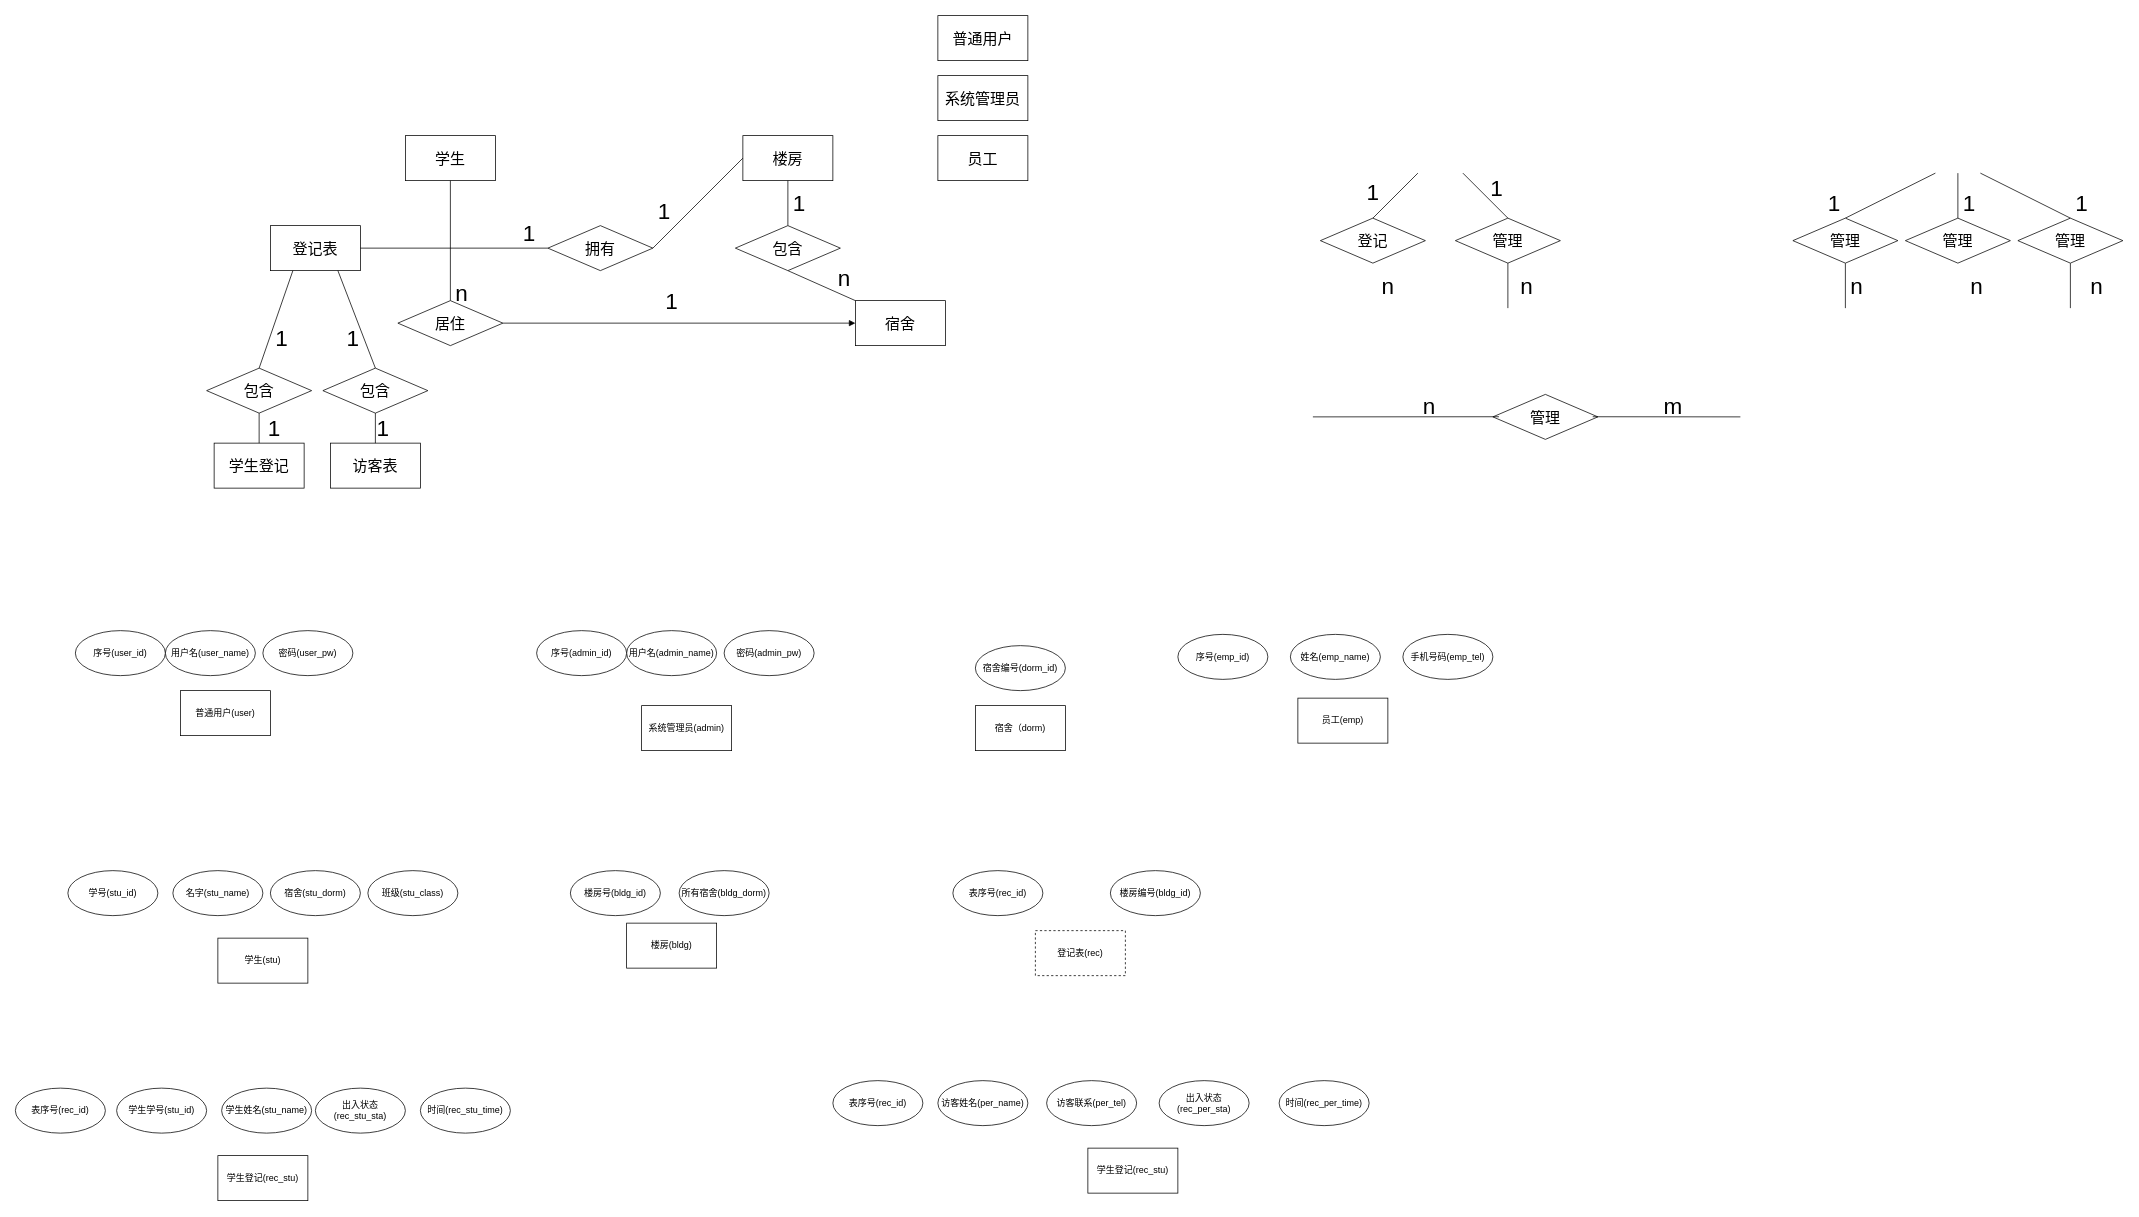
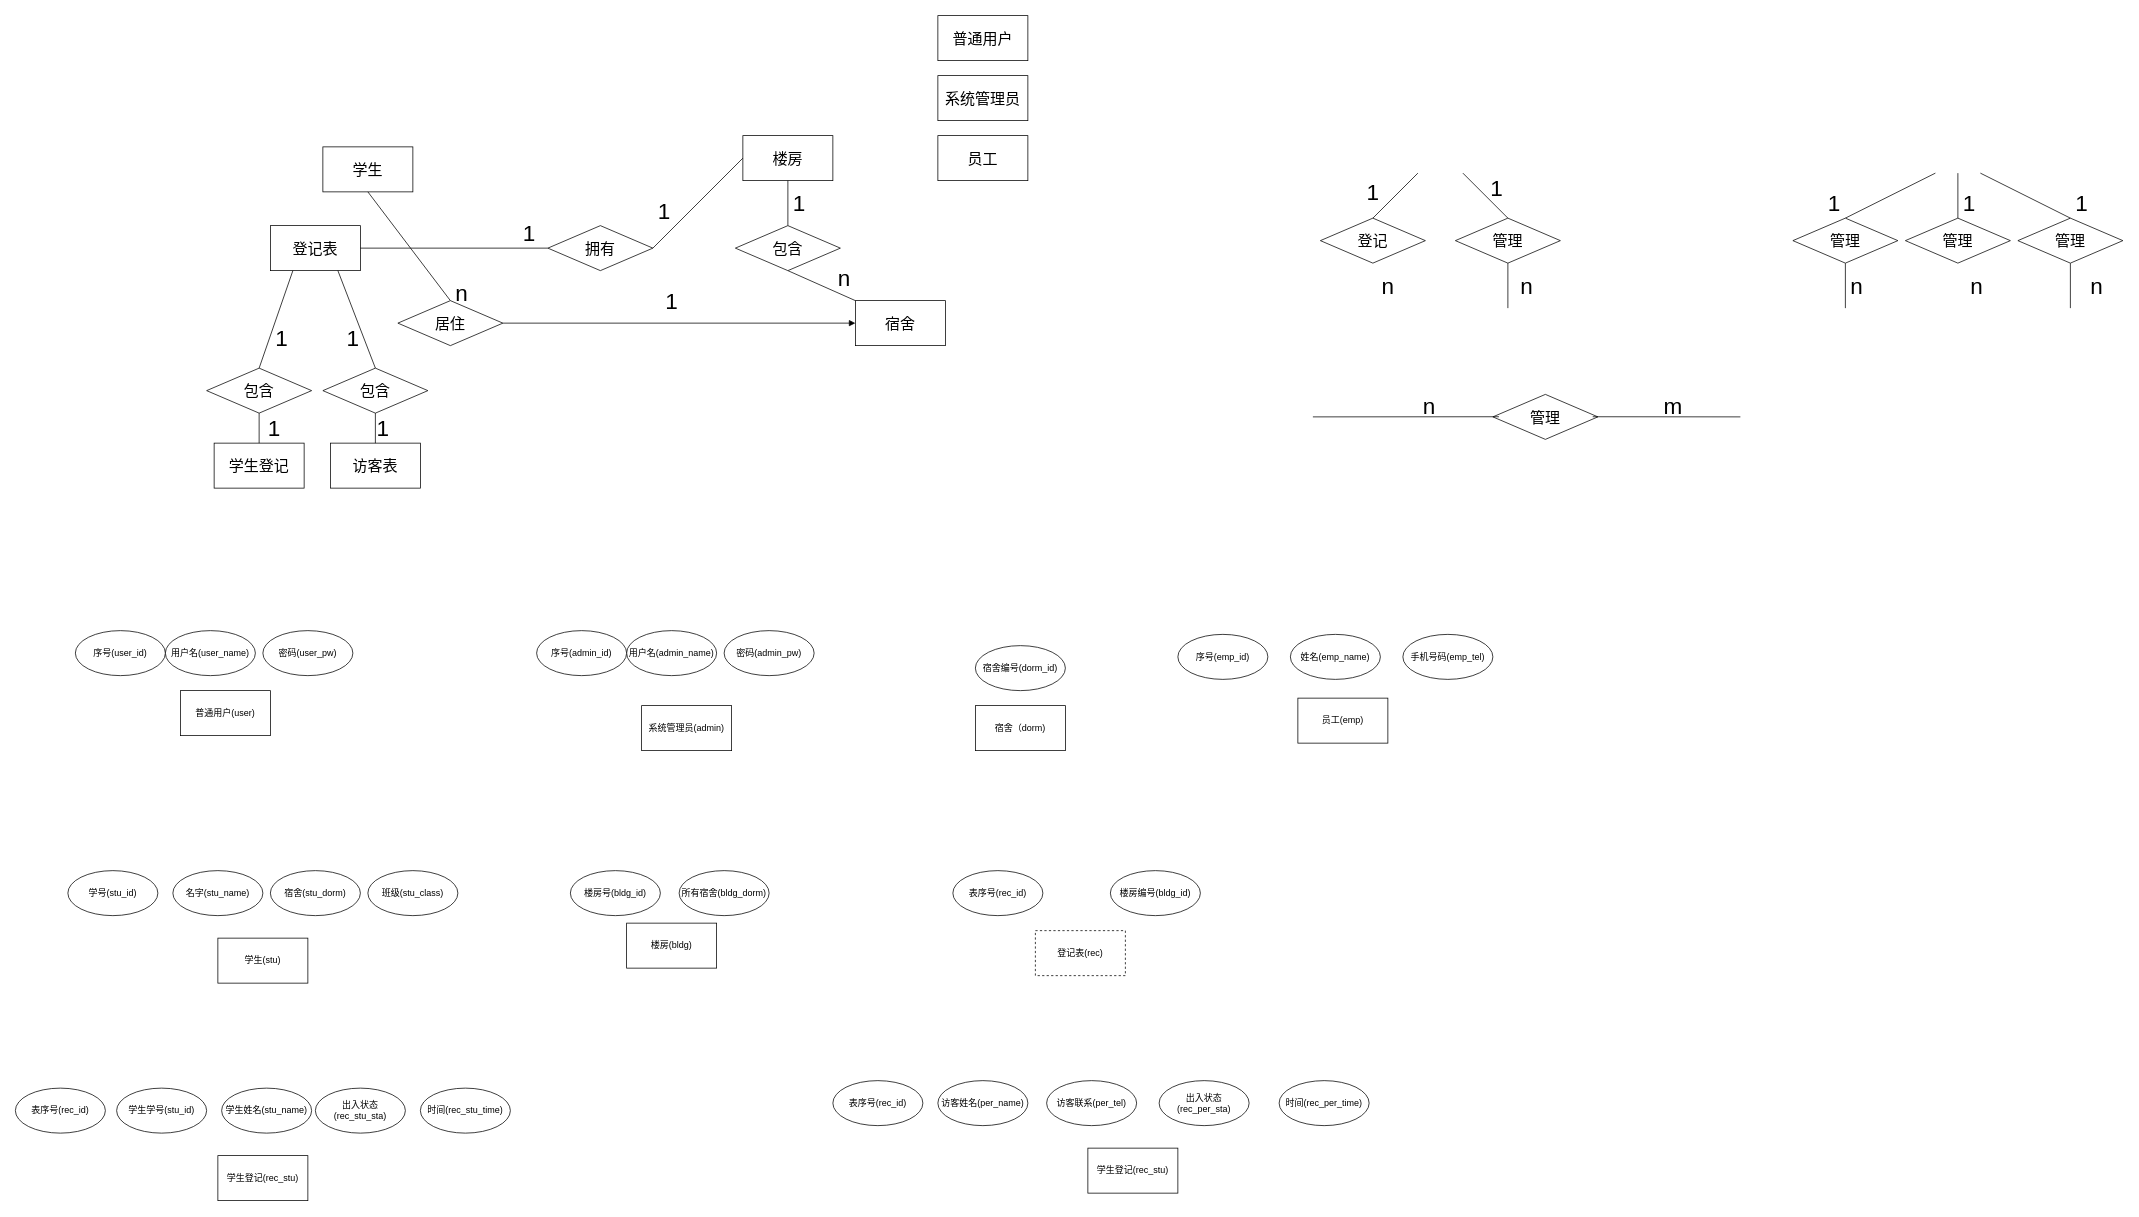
(450, 158) -> (368, 169)
